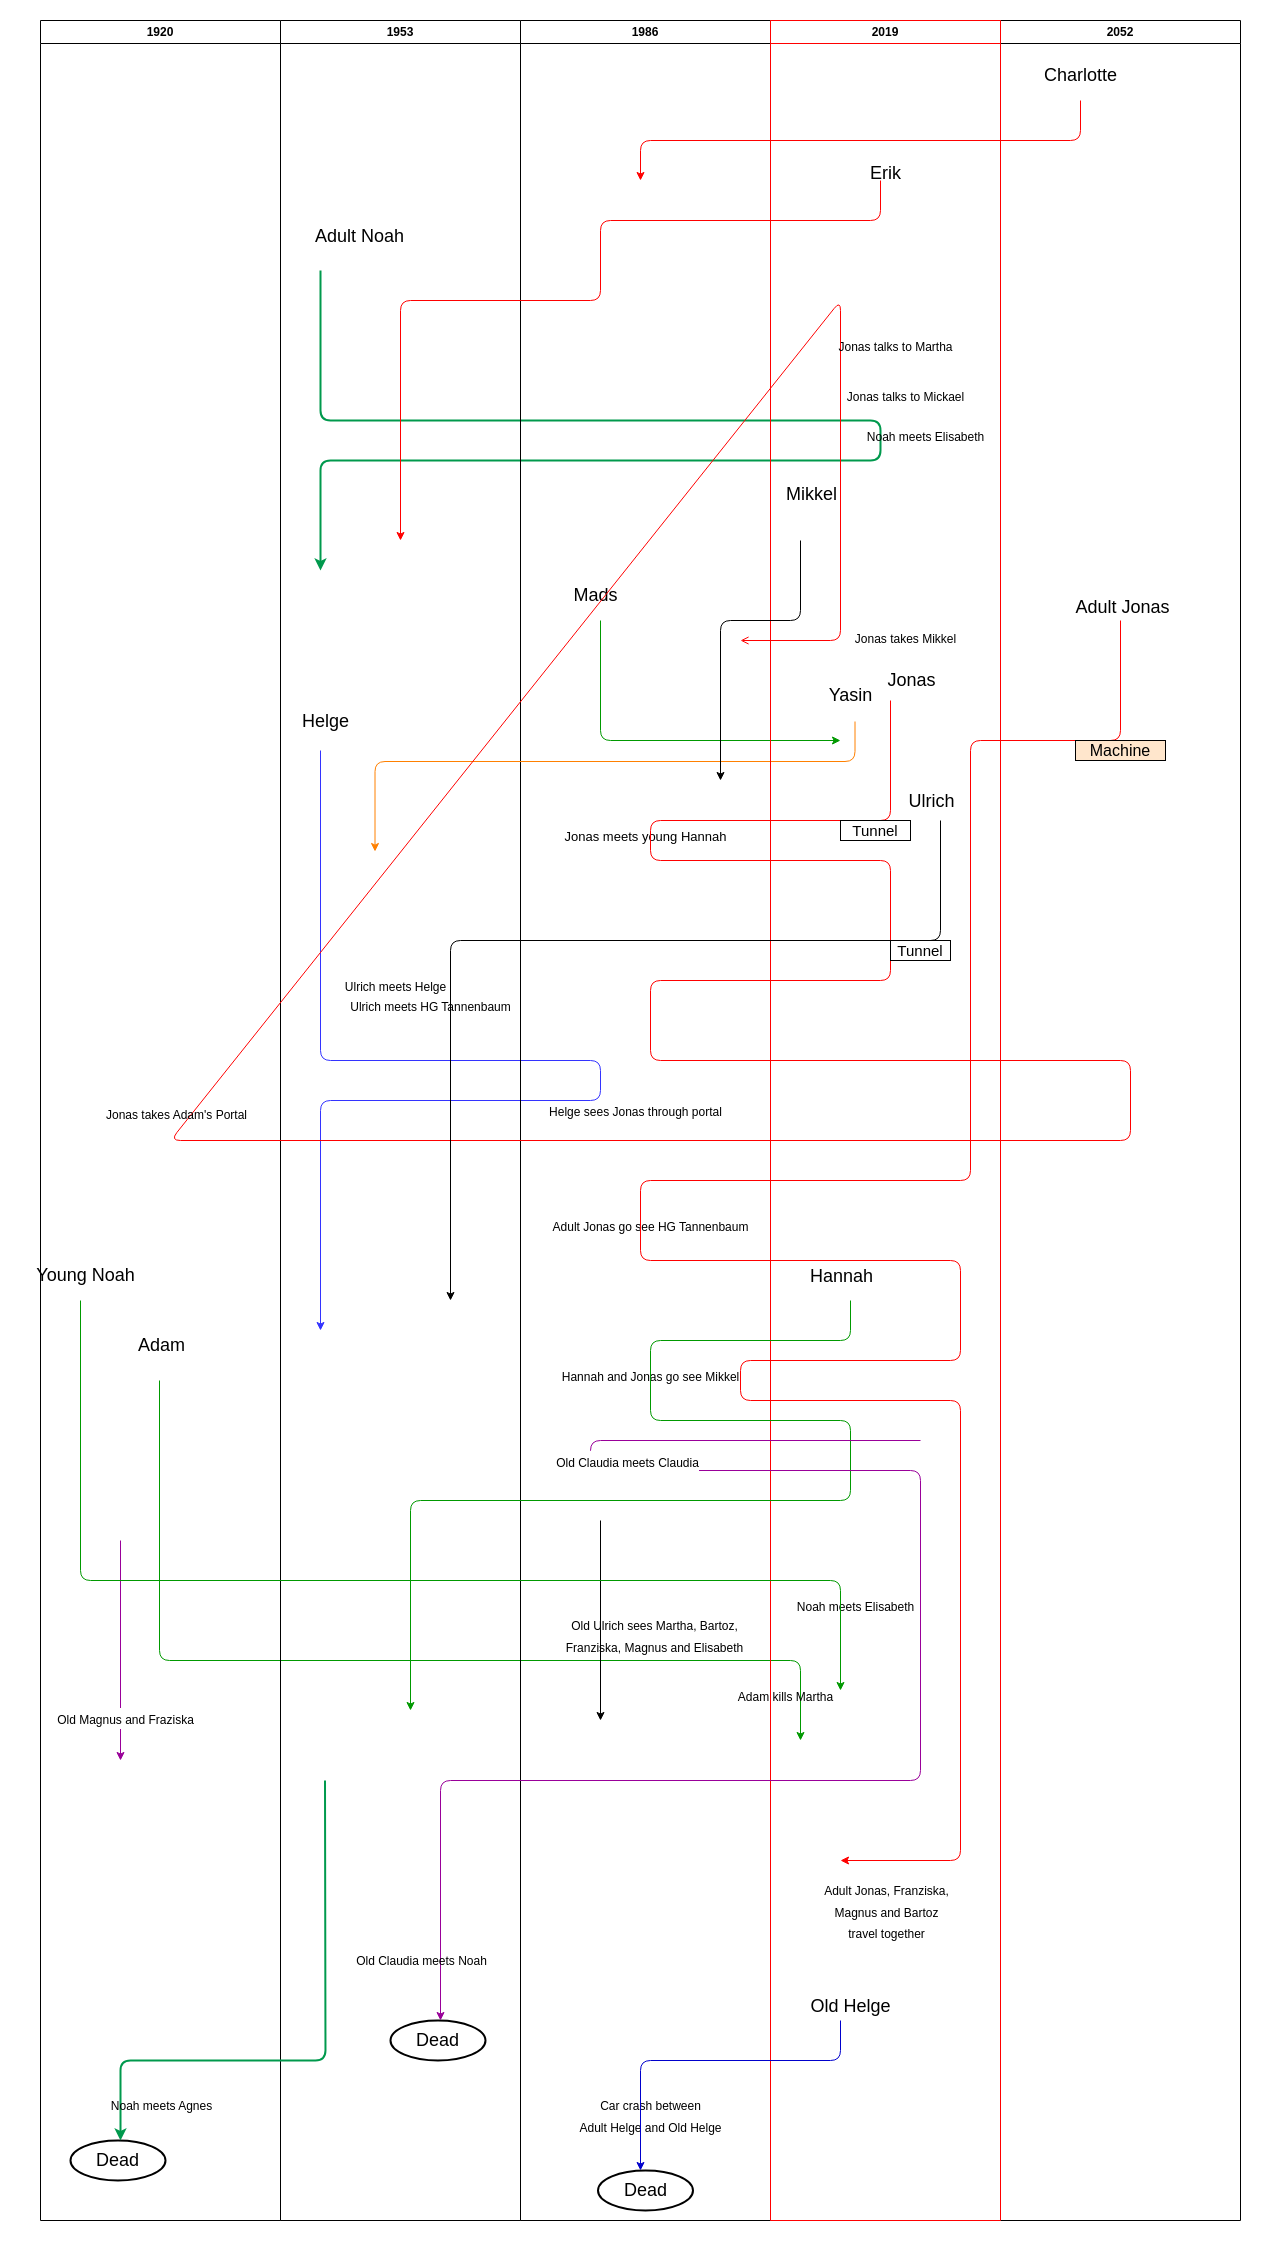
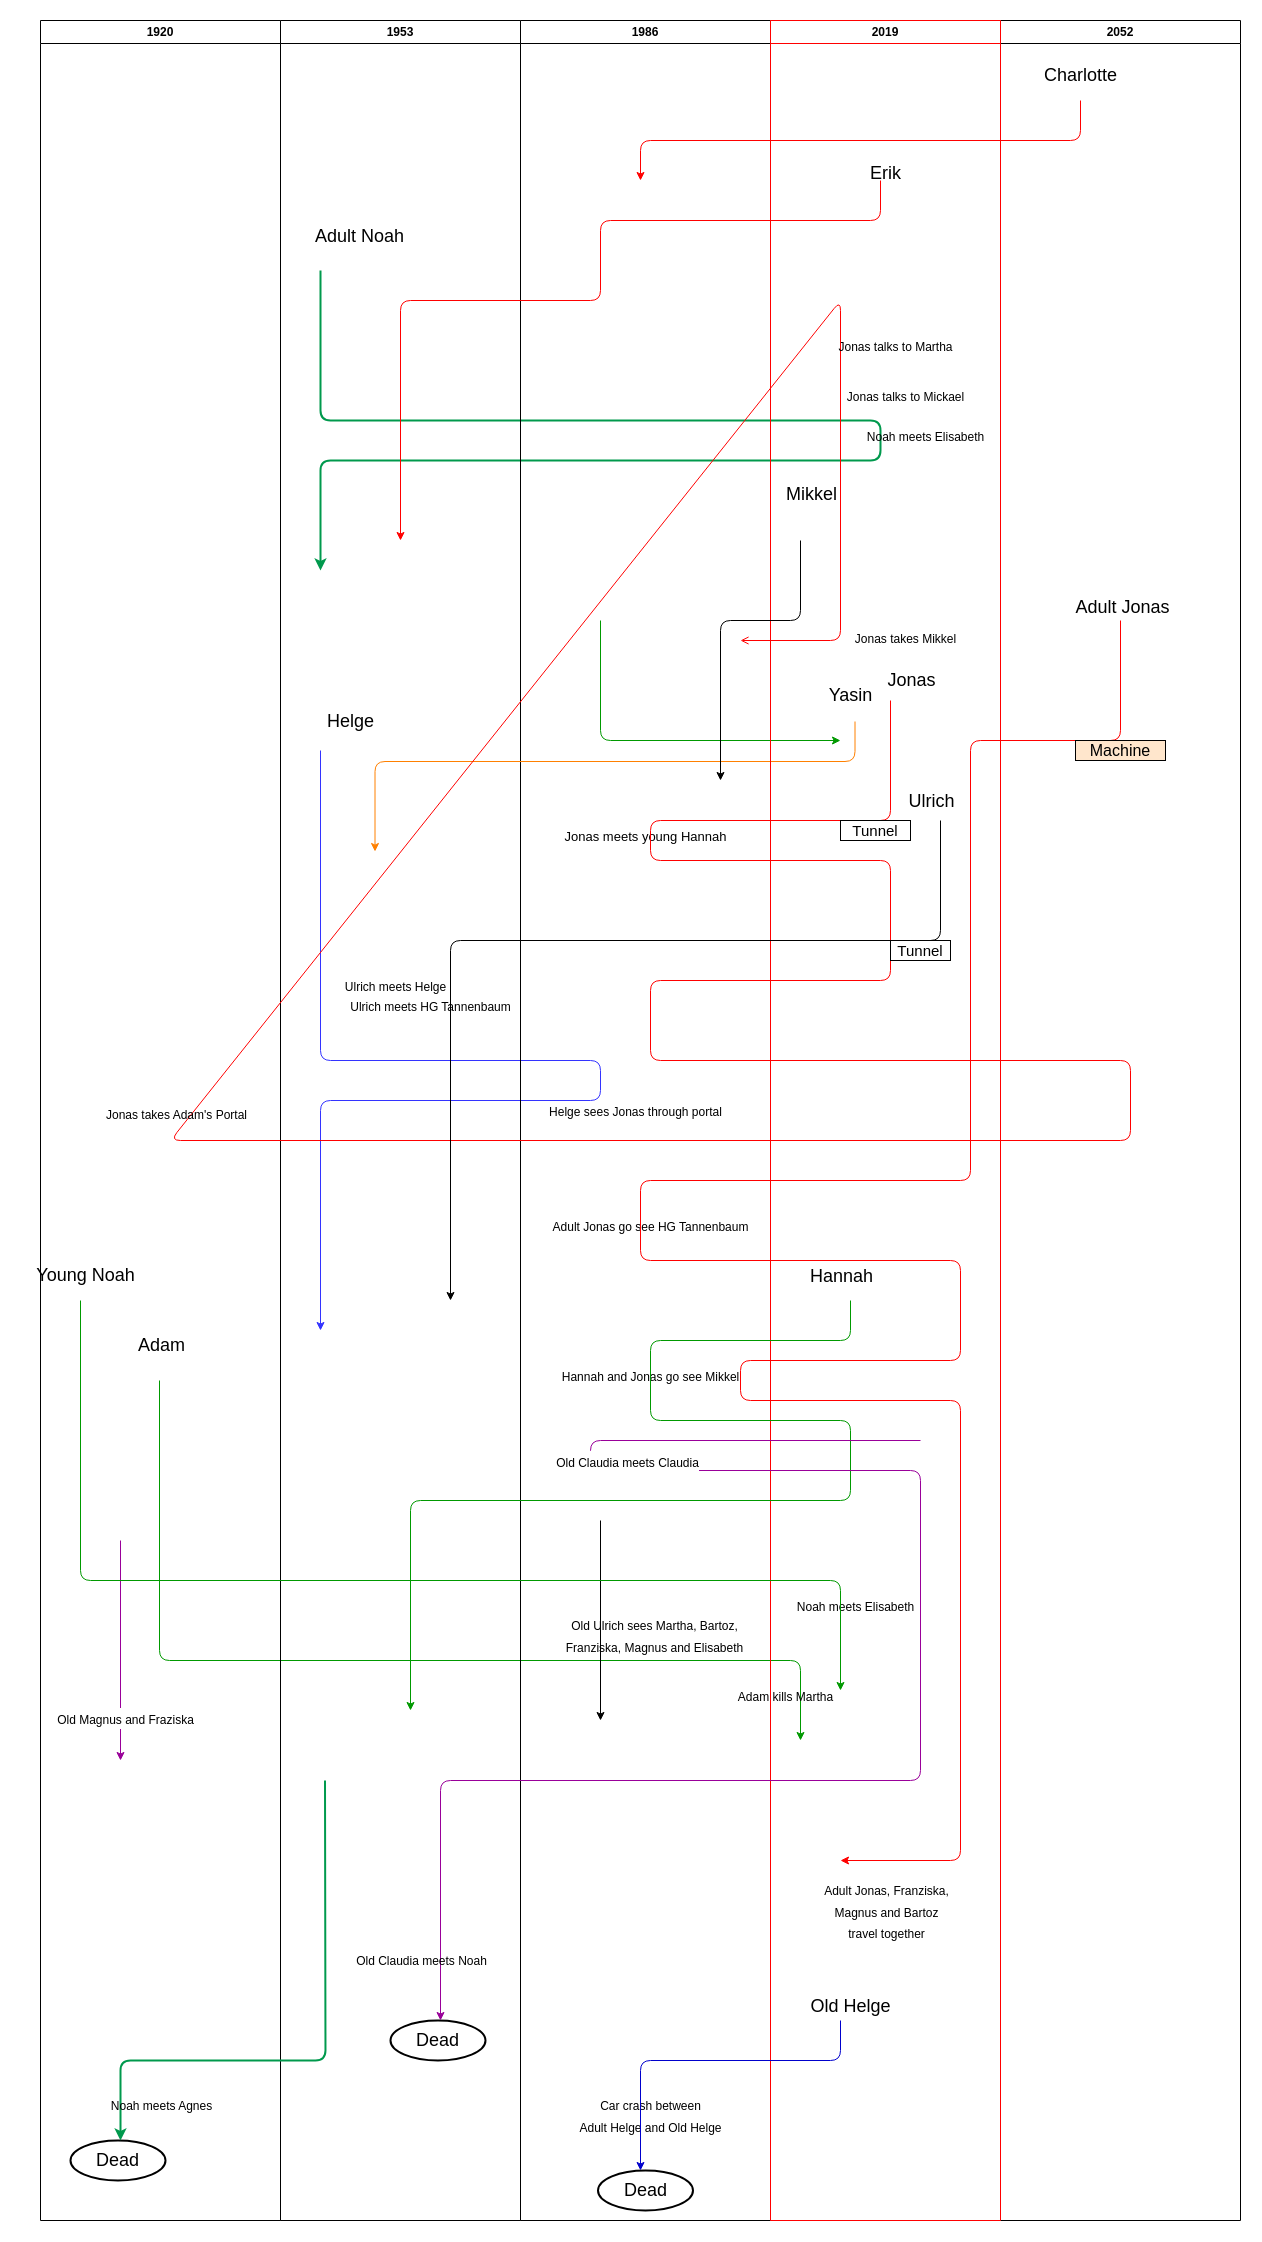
(596, 596) -> none
(326, 722) -> (351, 722)
